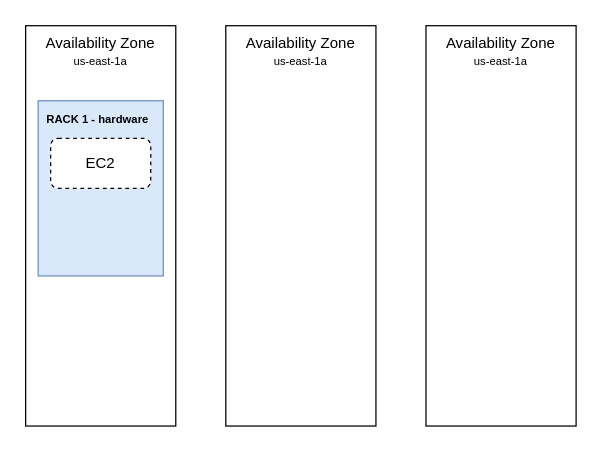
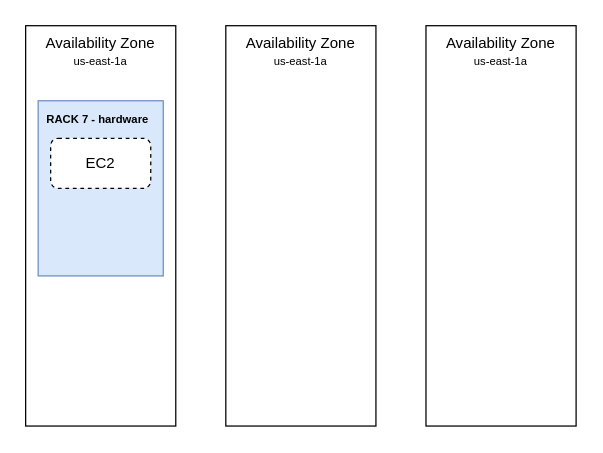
(102, 127) -> (102, 127)
